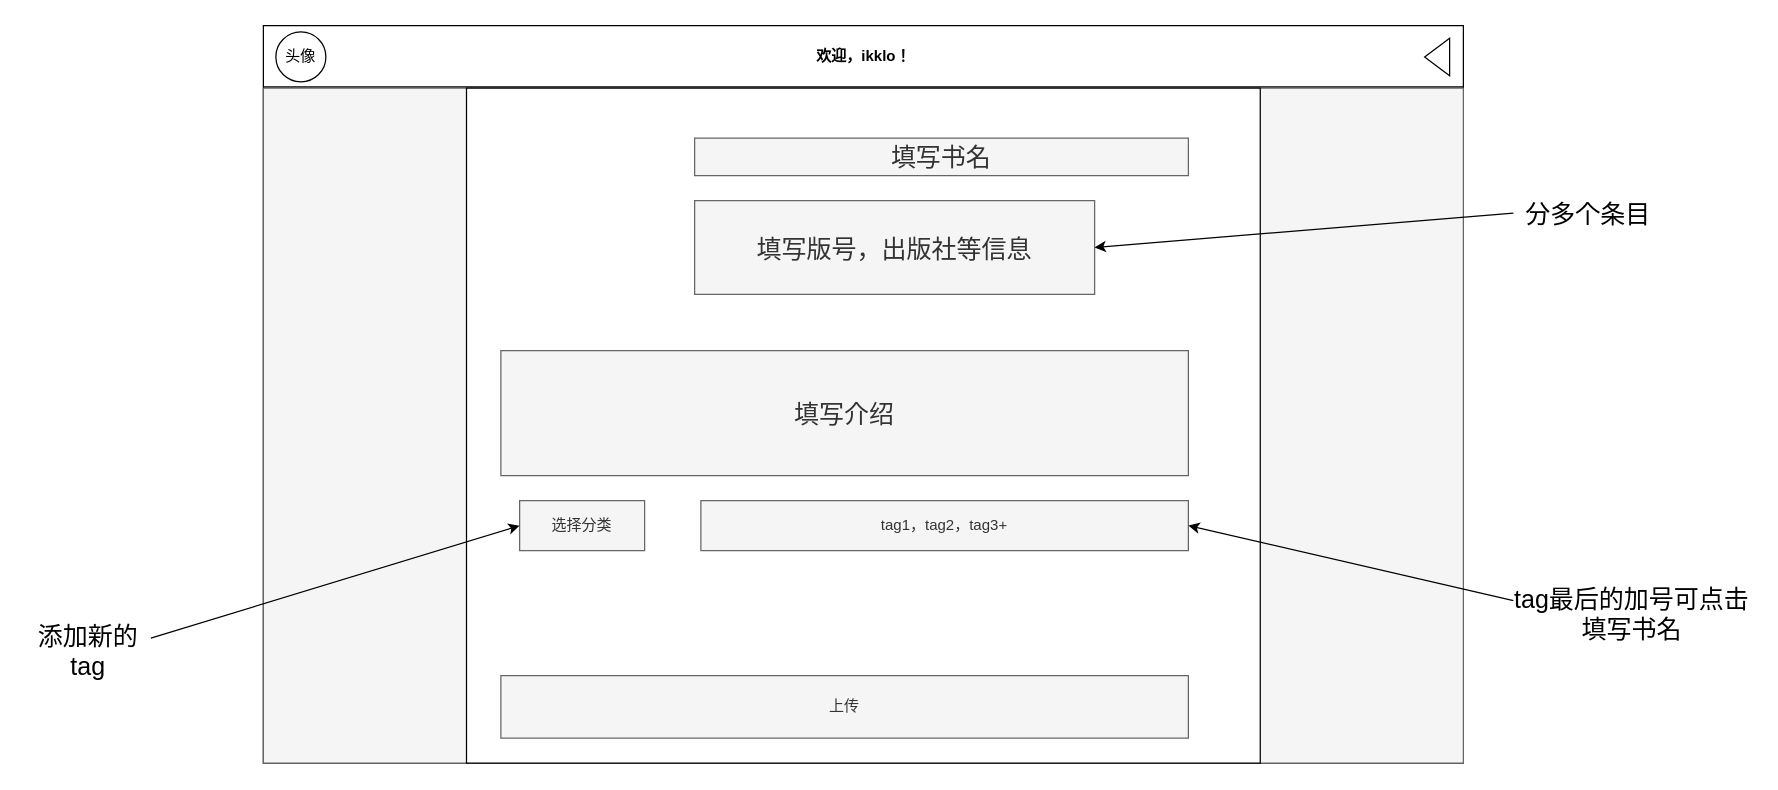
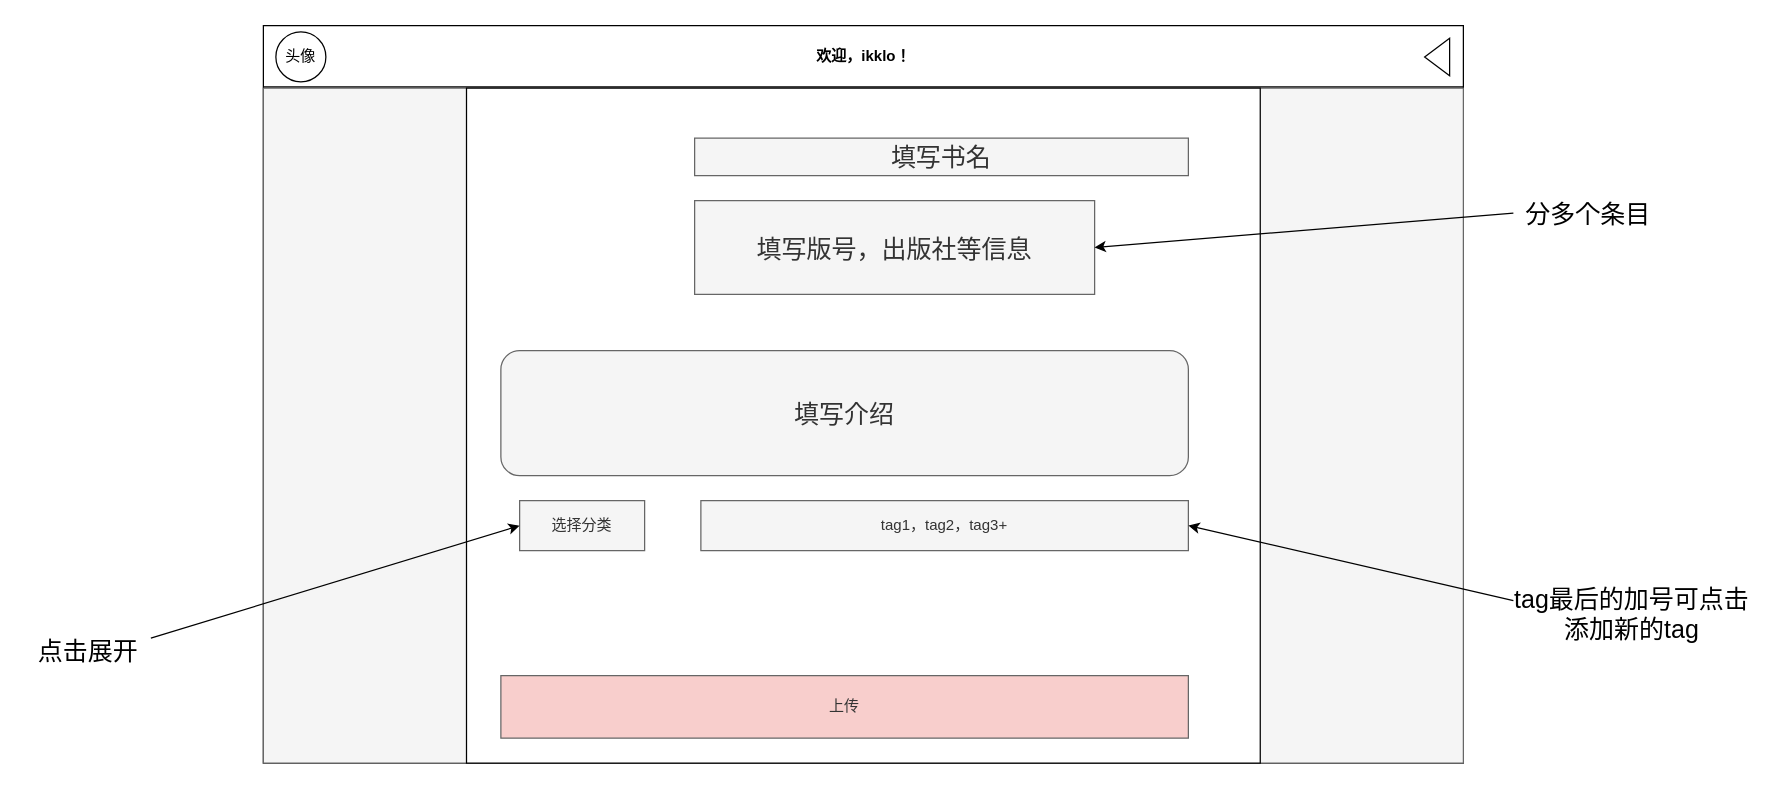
(844, 413) -> (844, 413)
(1632, 613) -> (1632, 613)
(88, 651) -> (88, 651)
(844, 707) -> (844, 707)
